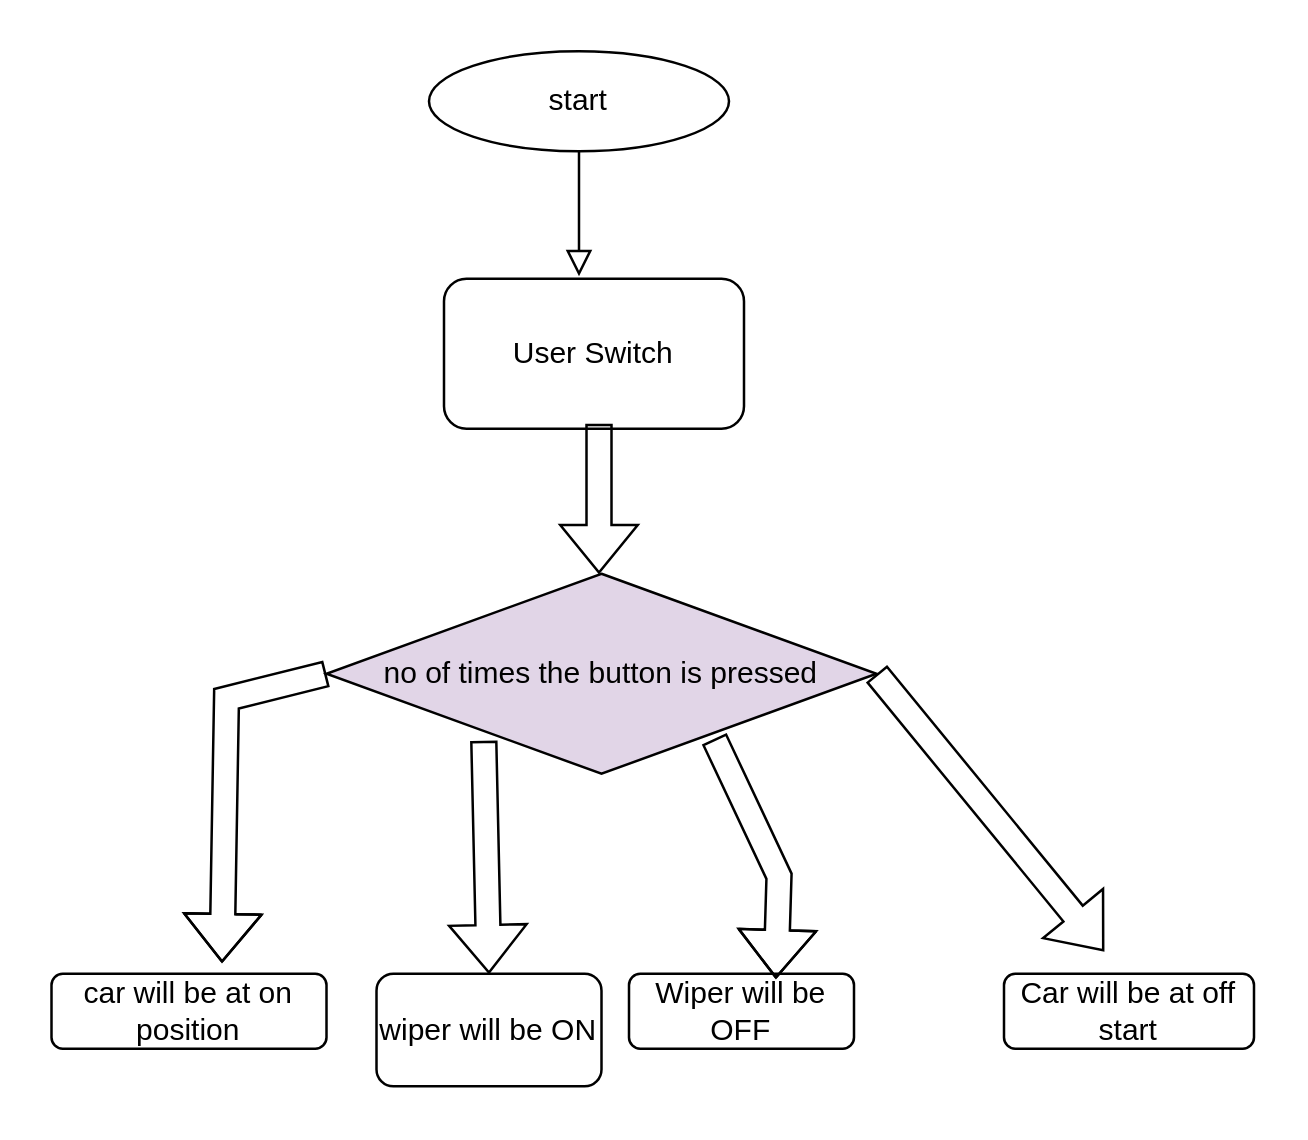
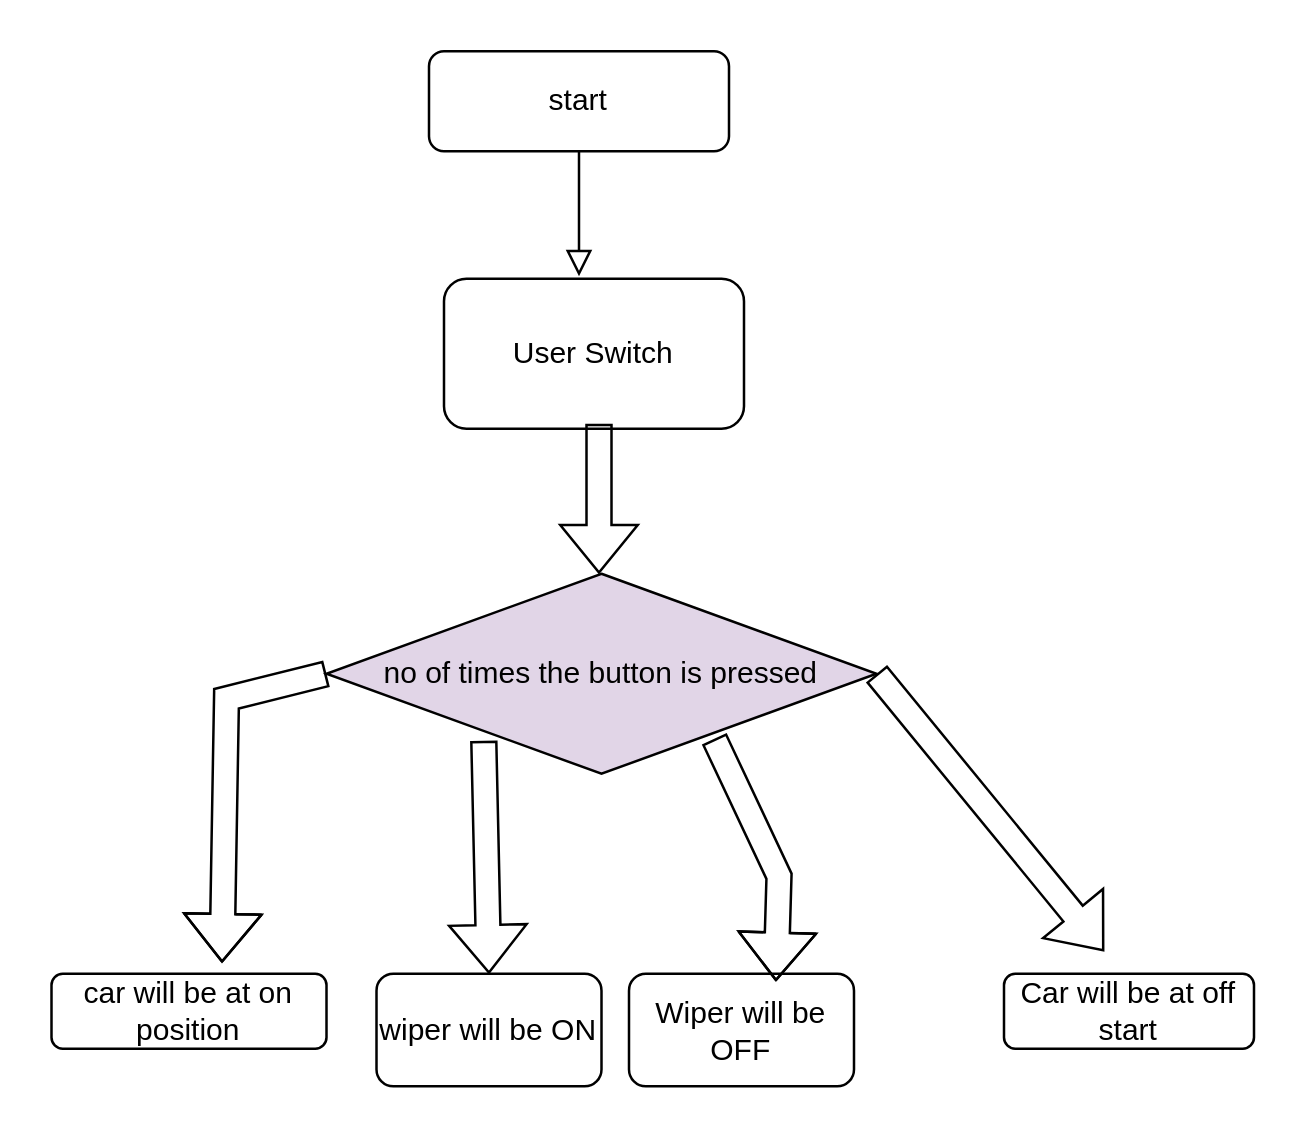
(579, 101) -> (579, 101)
(741, 1011) -> (741, 1030)
